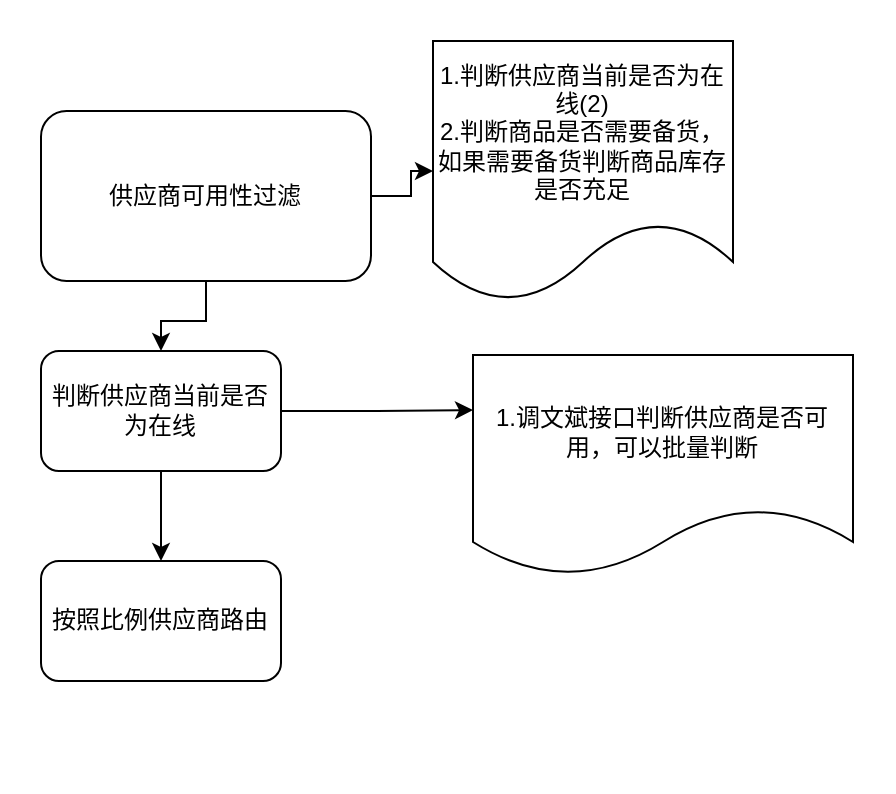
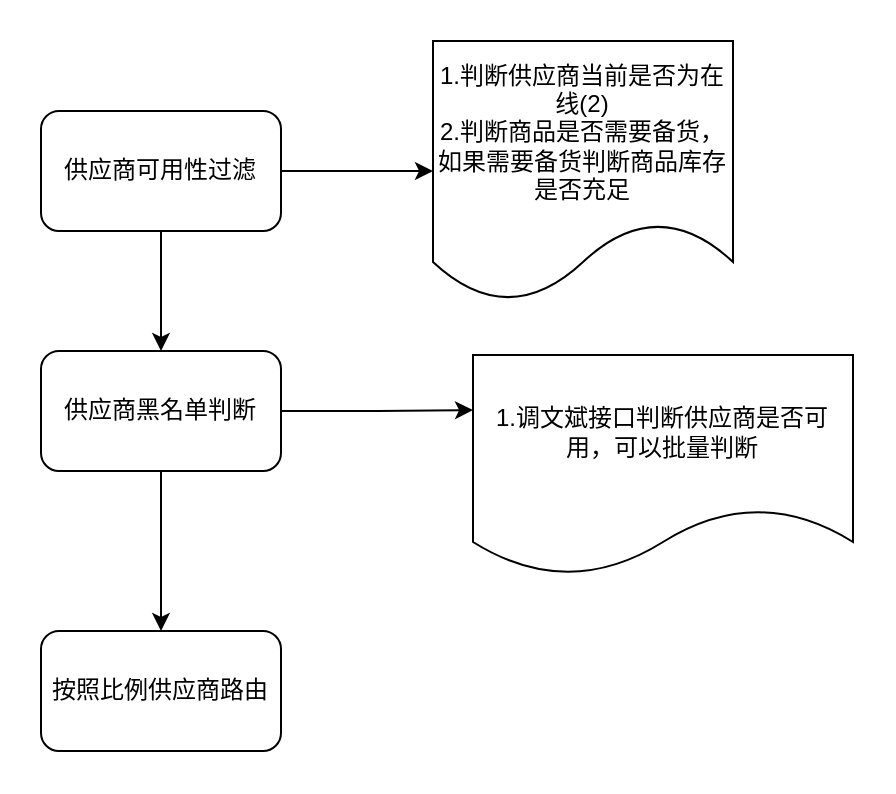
(206, 196) -> (161, 171)
(161, 411) -> (161, 411)
(161, 621) -> (161, 691)
